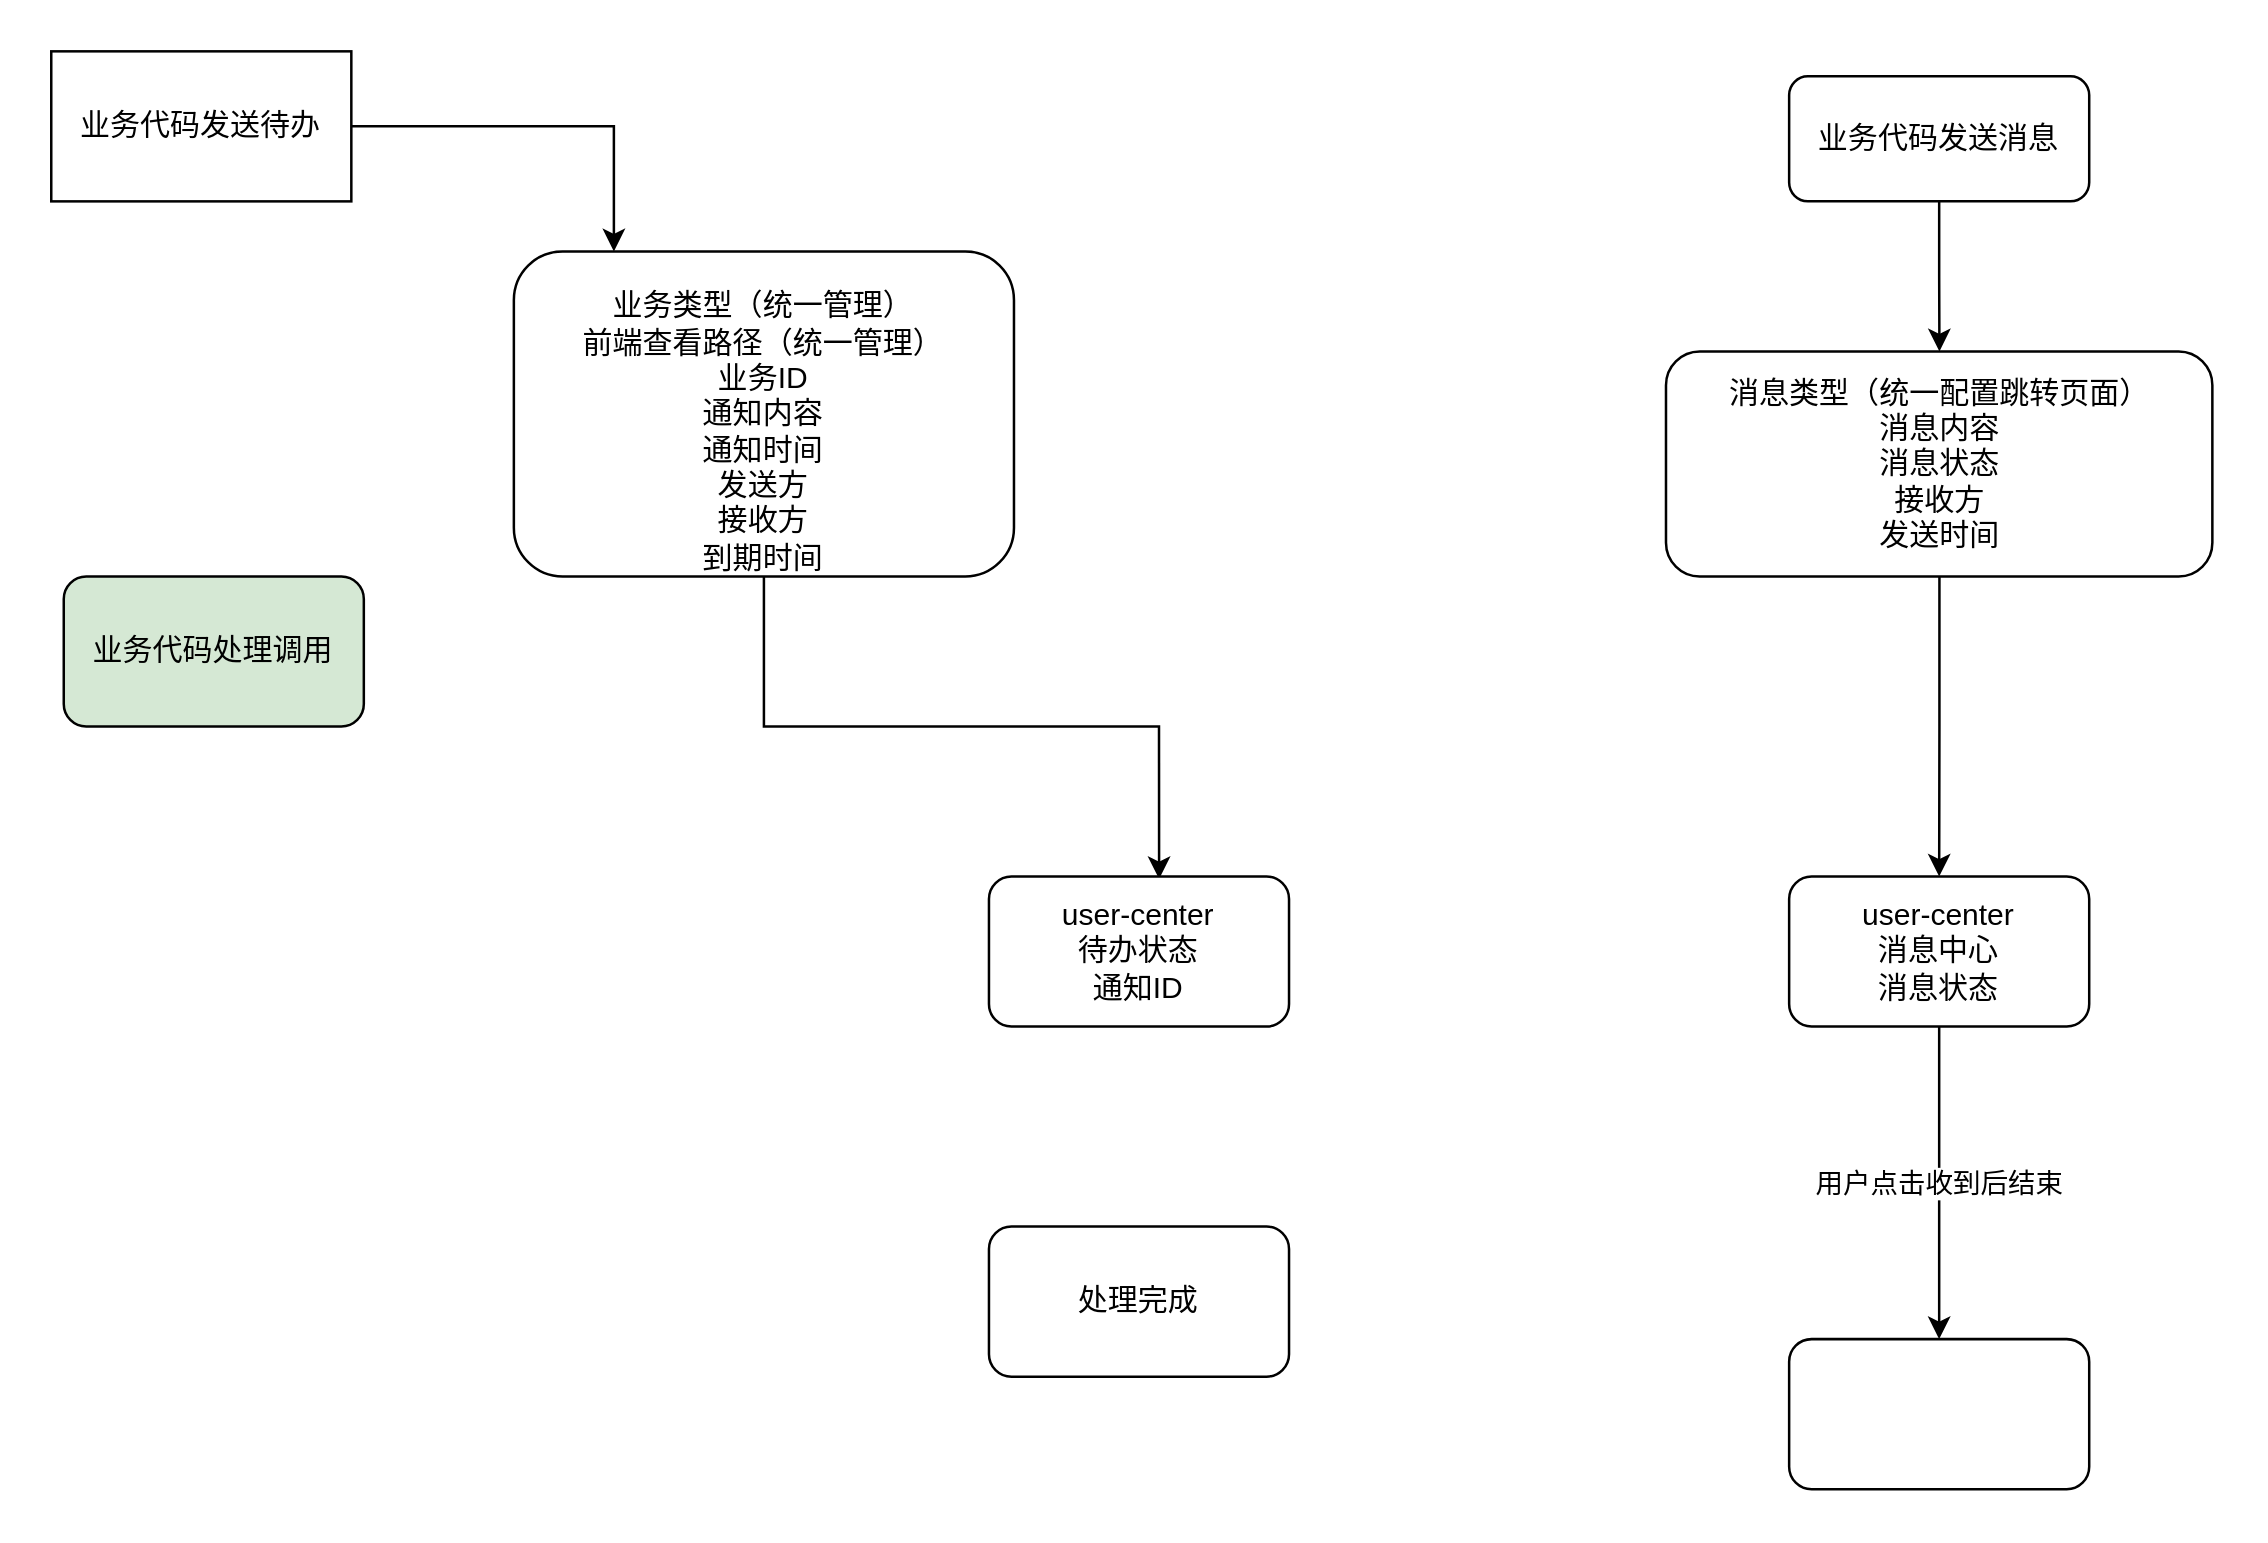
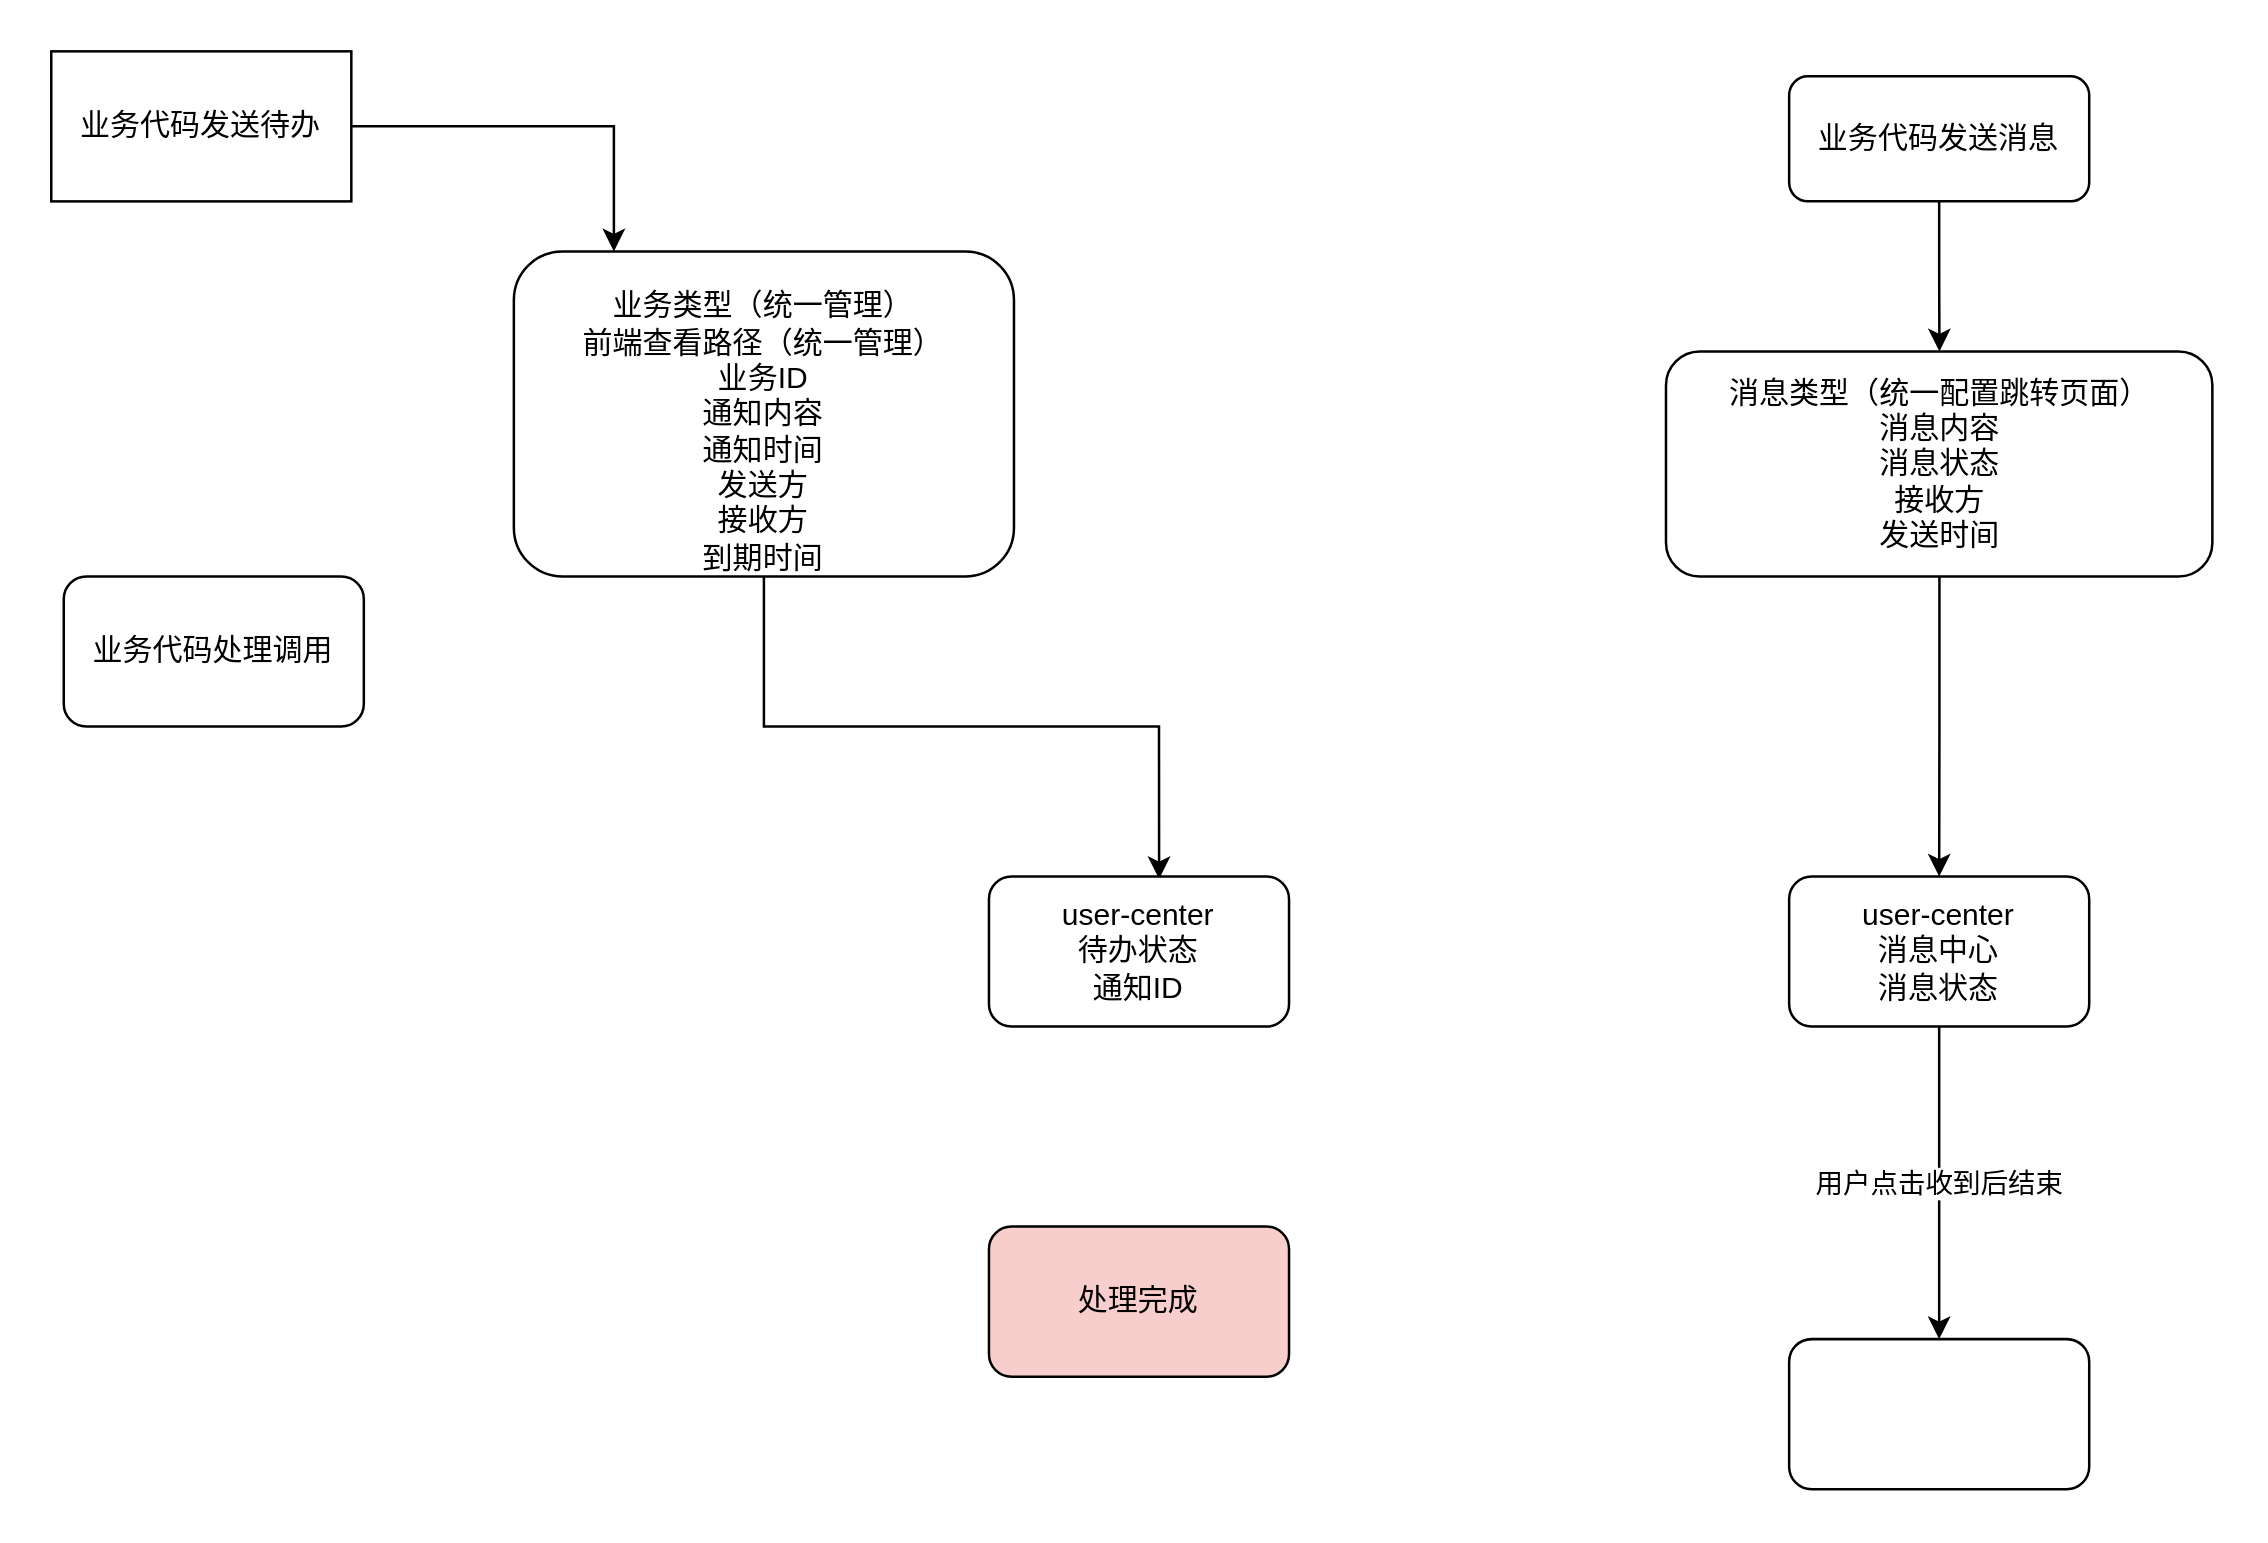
(214, 651) -> (214, 651)
(1139, 1301) -> (1139, 1301)
